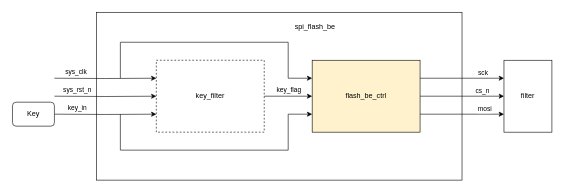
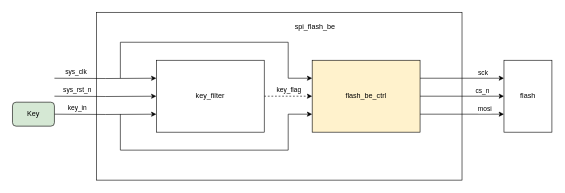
(210, 96) -> (210, 96)
(286, 96) -> (286, 96)
(528, 96) -> (528, 96)
(33, 114) -> (33, 114)
